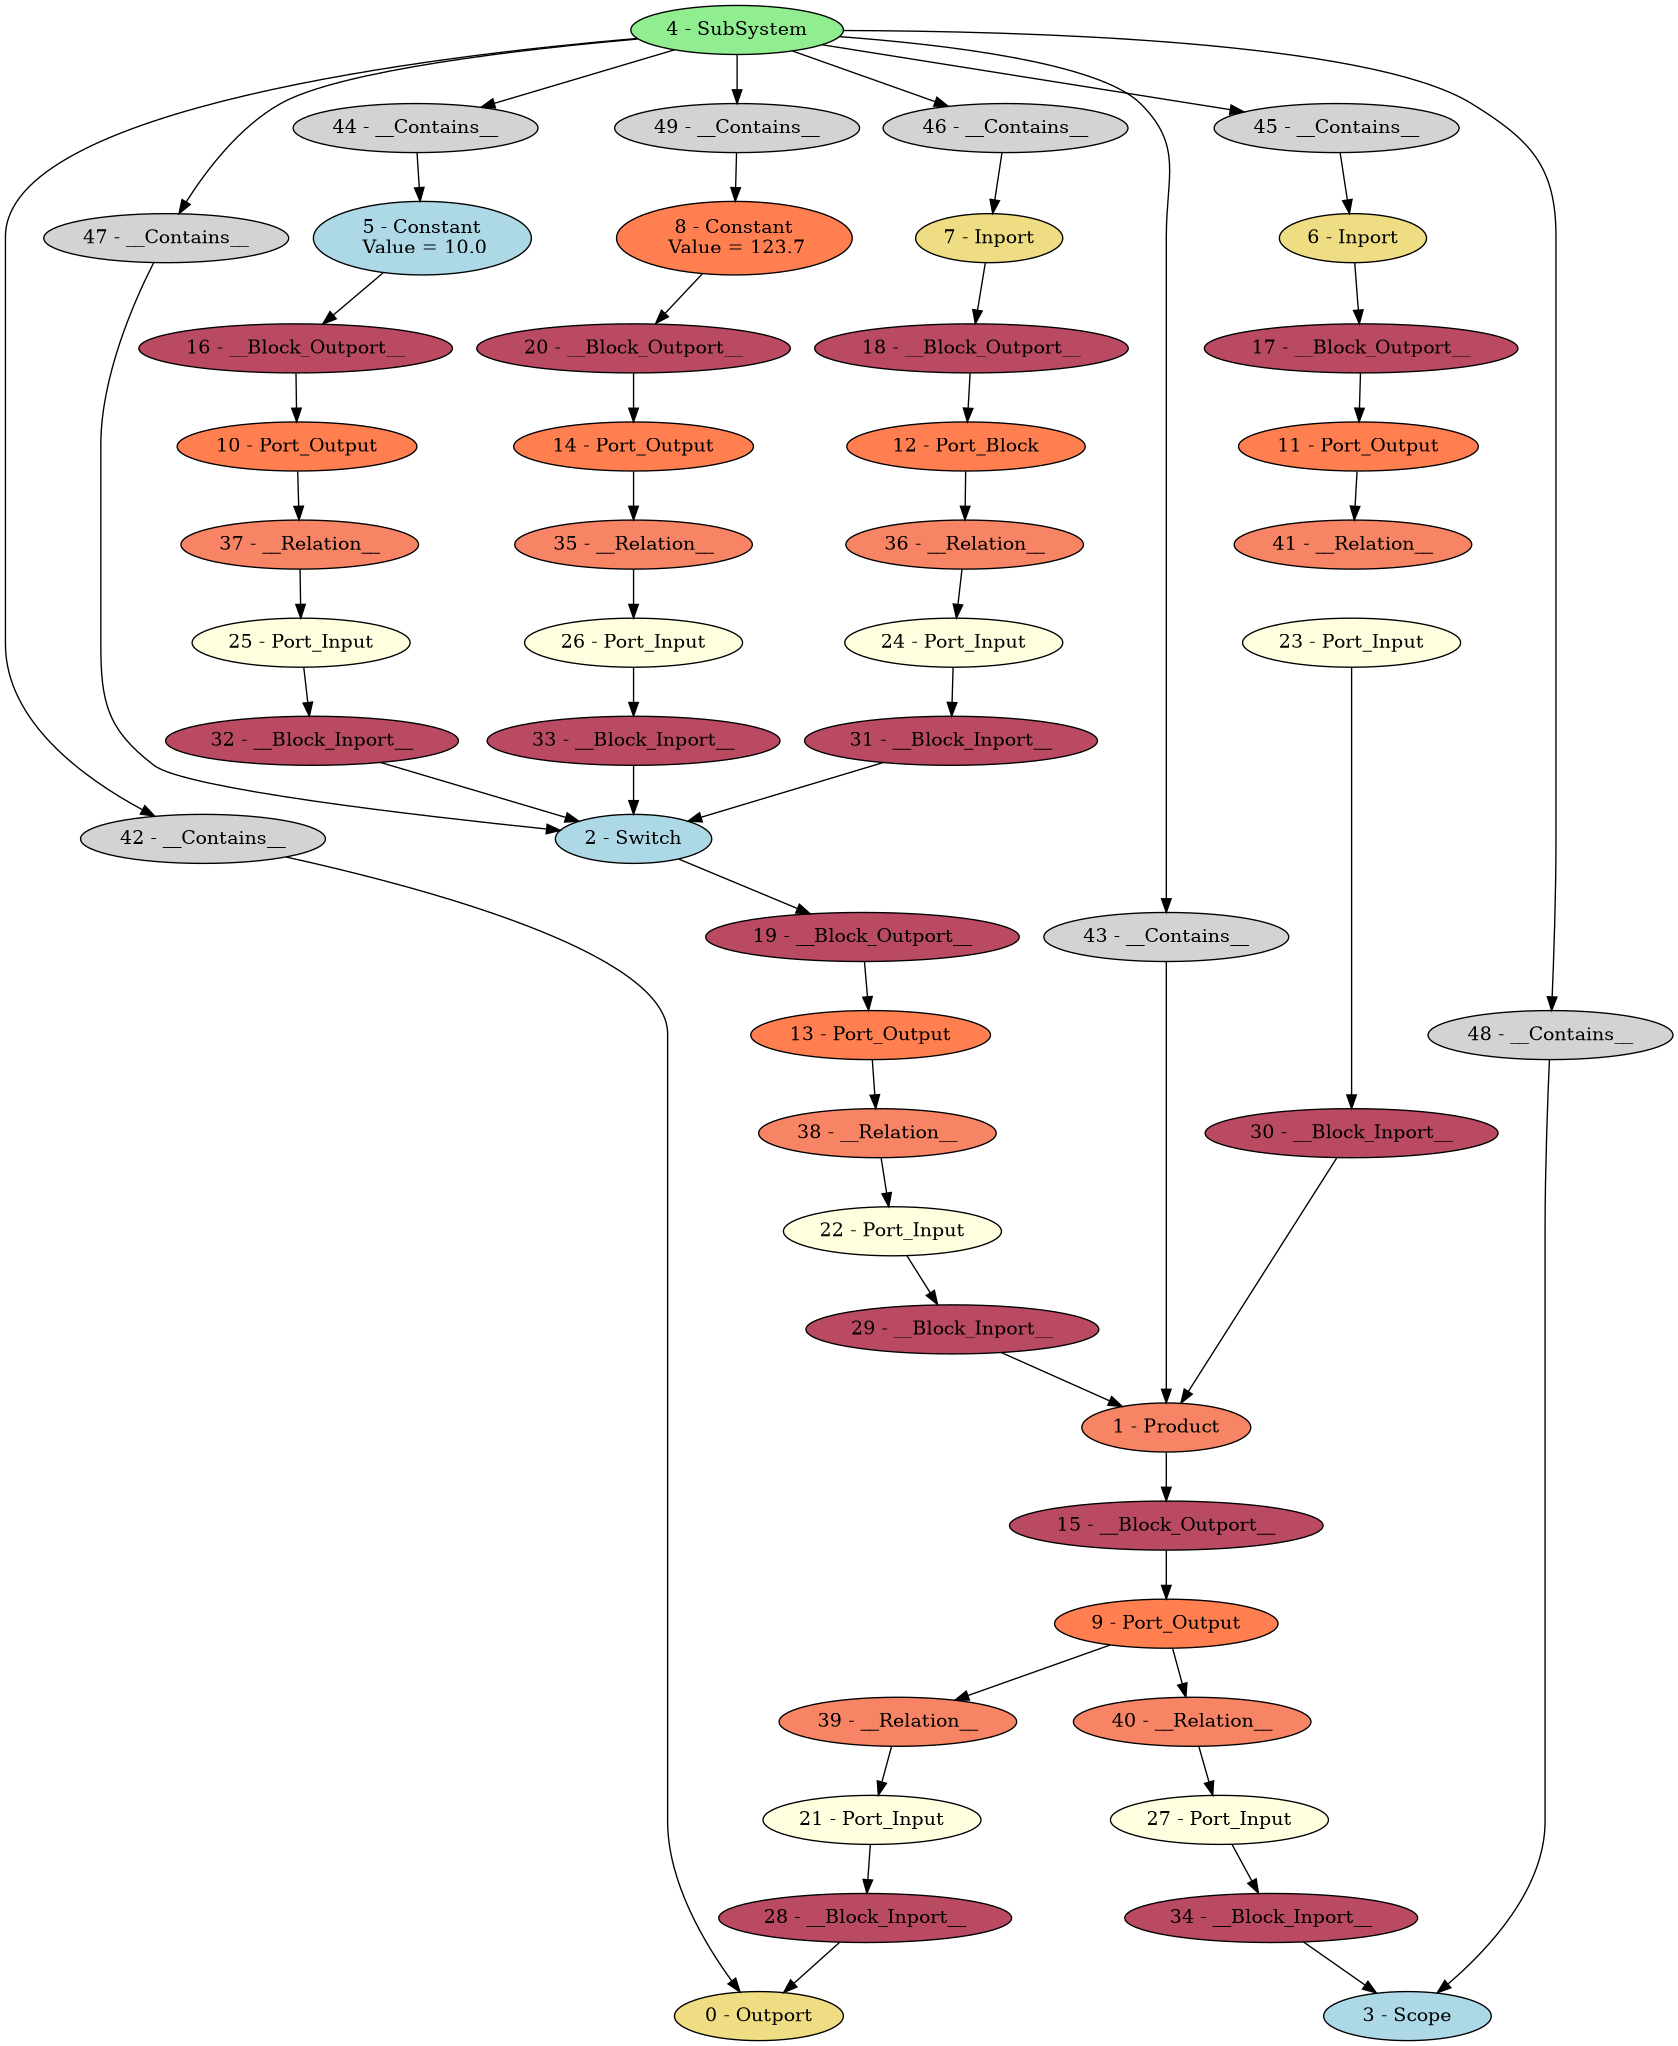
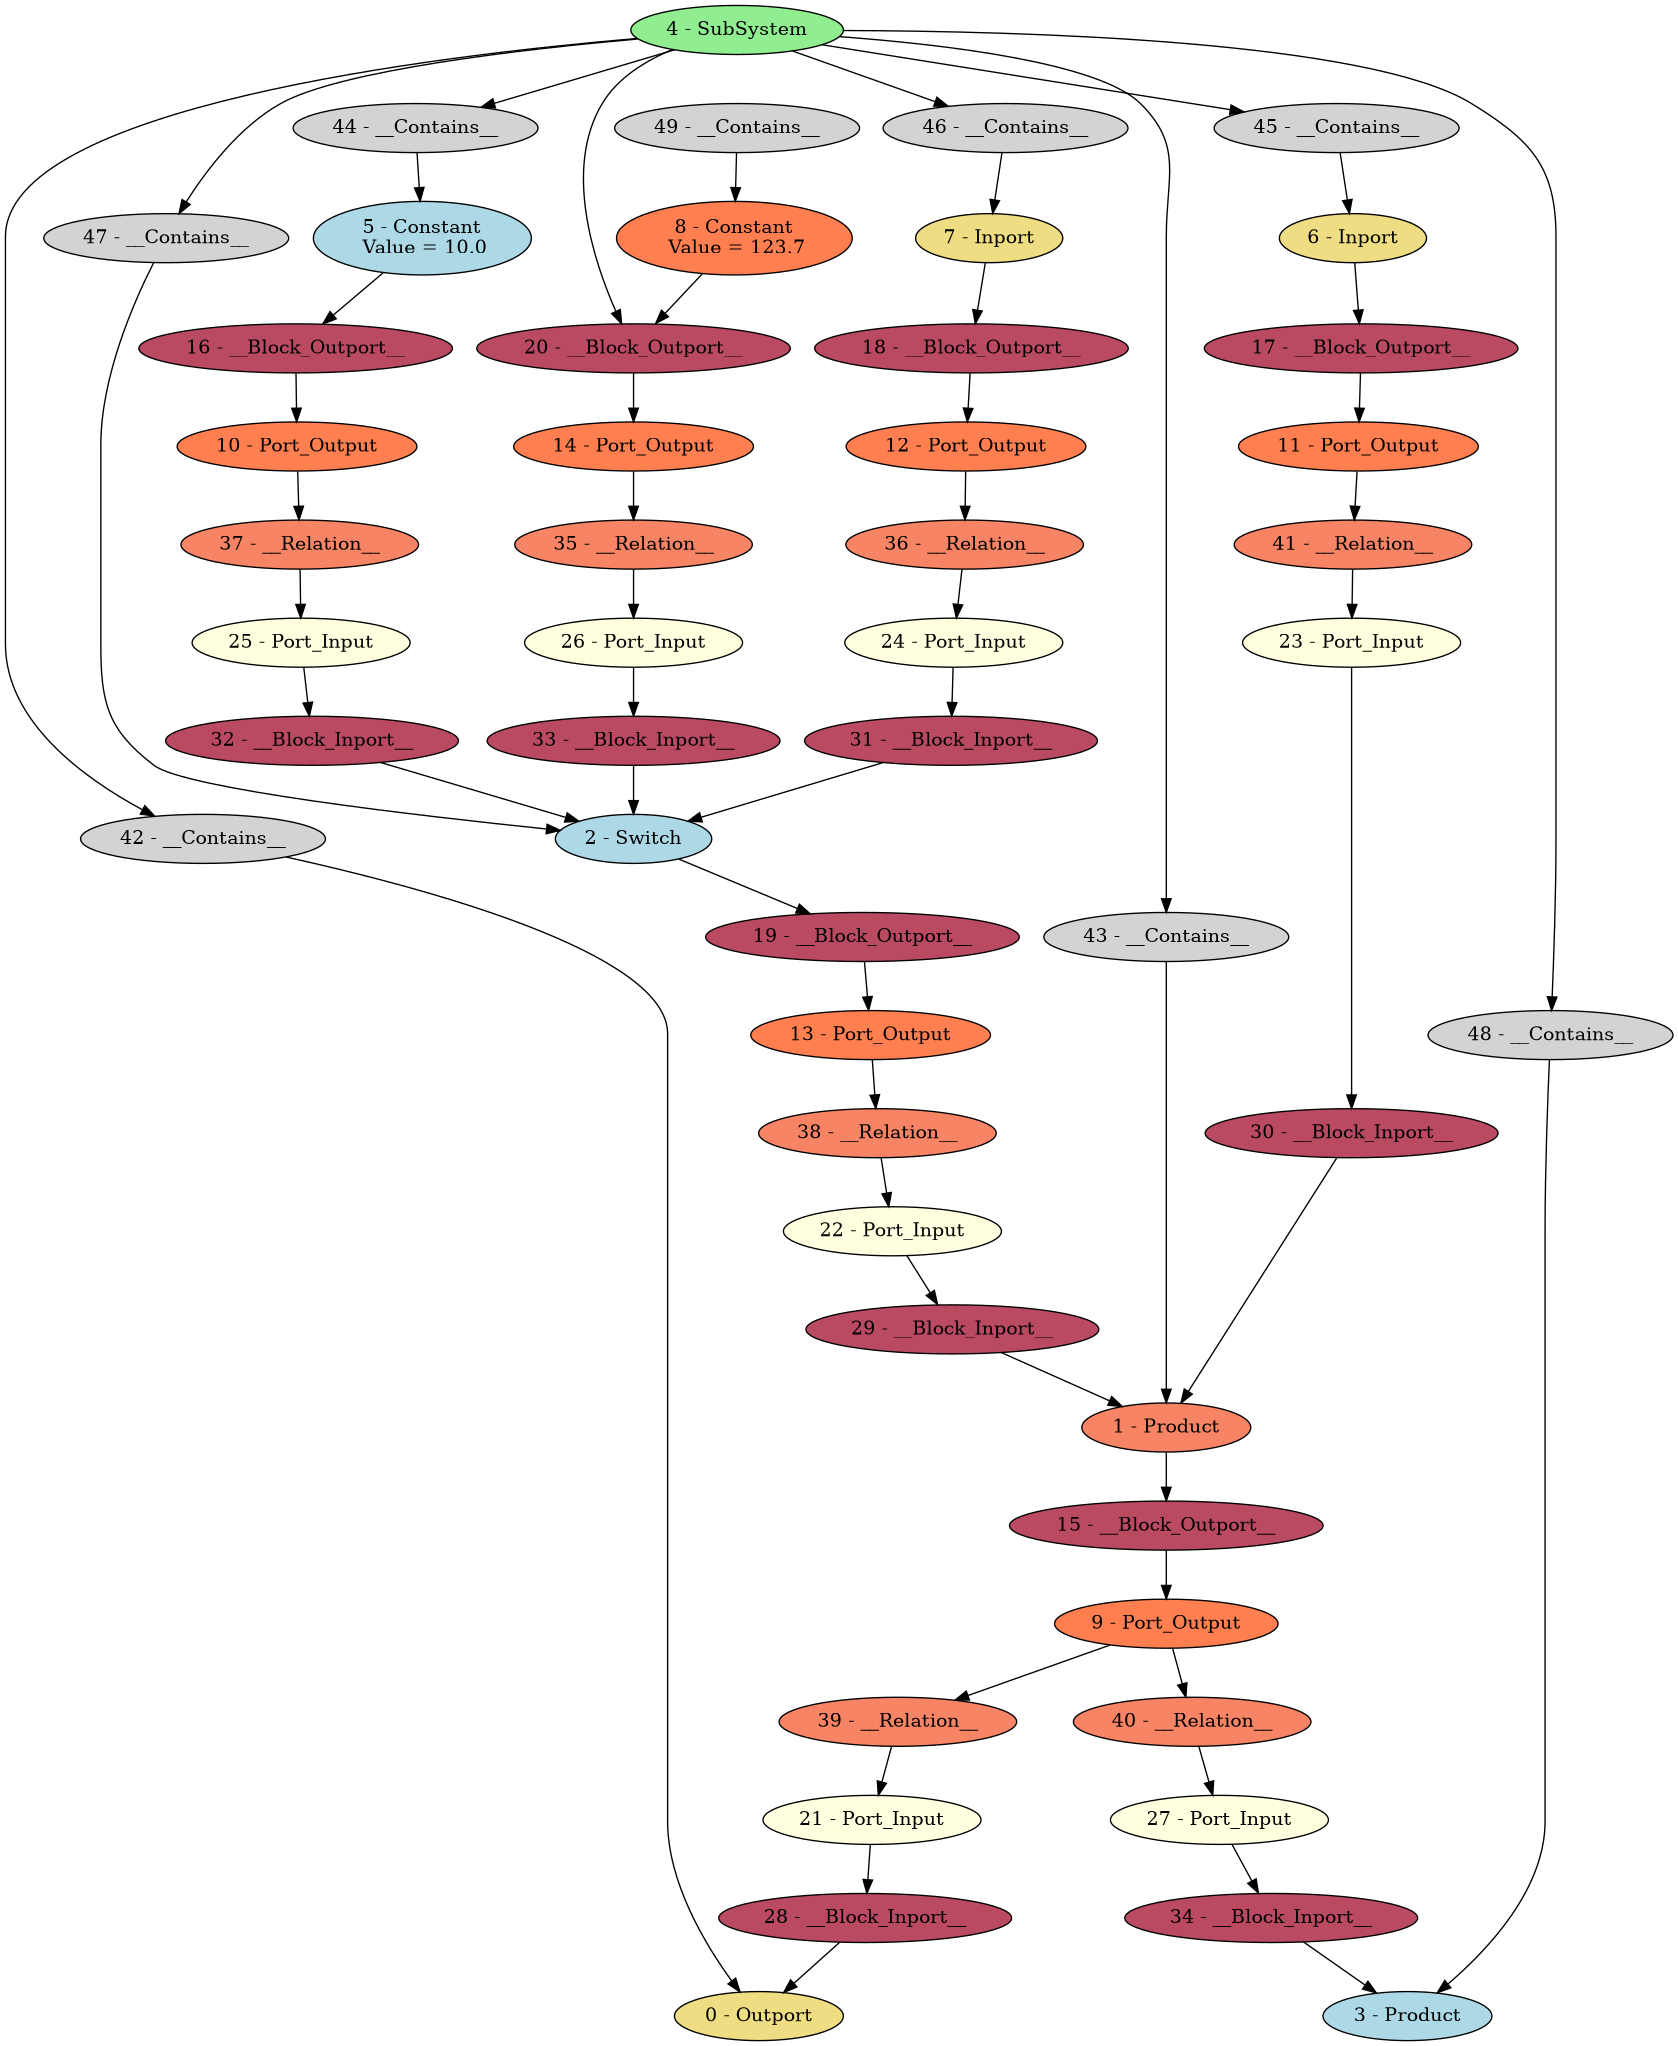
(737, 72) -> (584, 163)
(966, 446) -> (966, 446)
none -> (1352, 587)
(1407, 2016) -> (1407, 2016)
